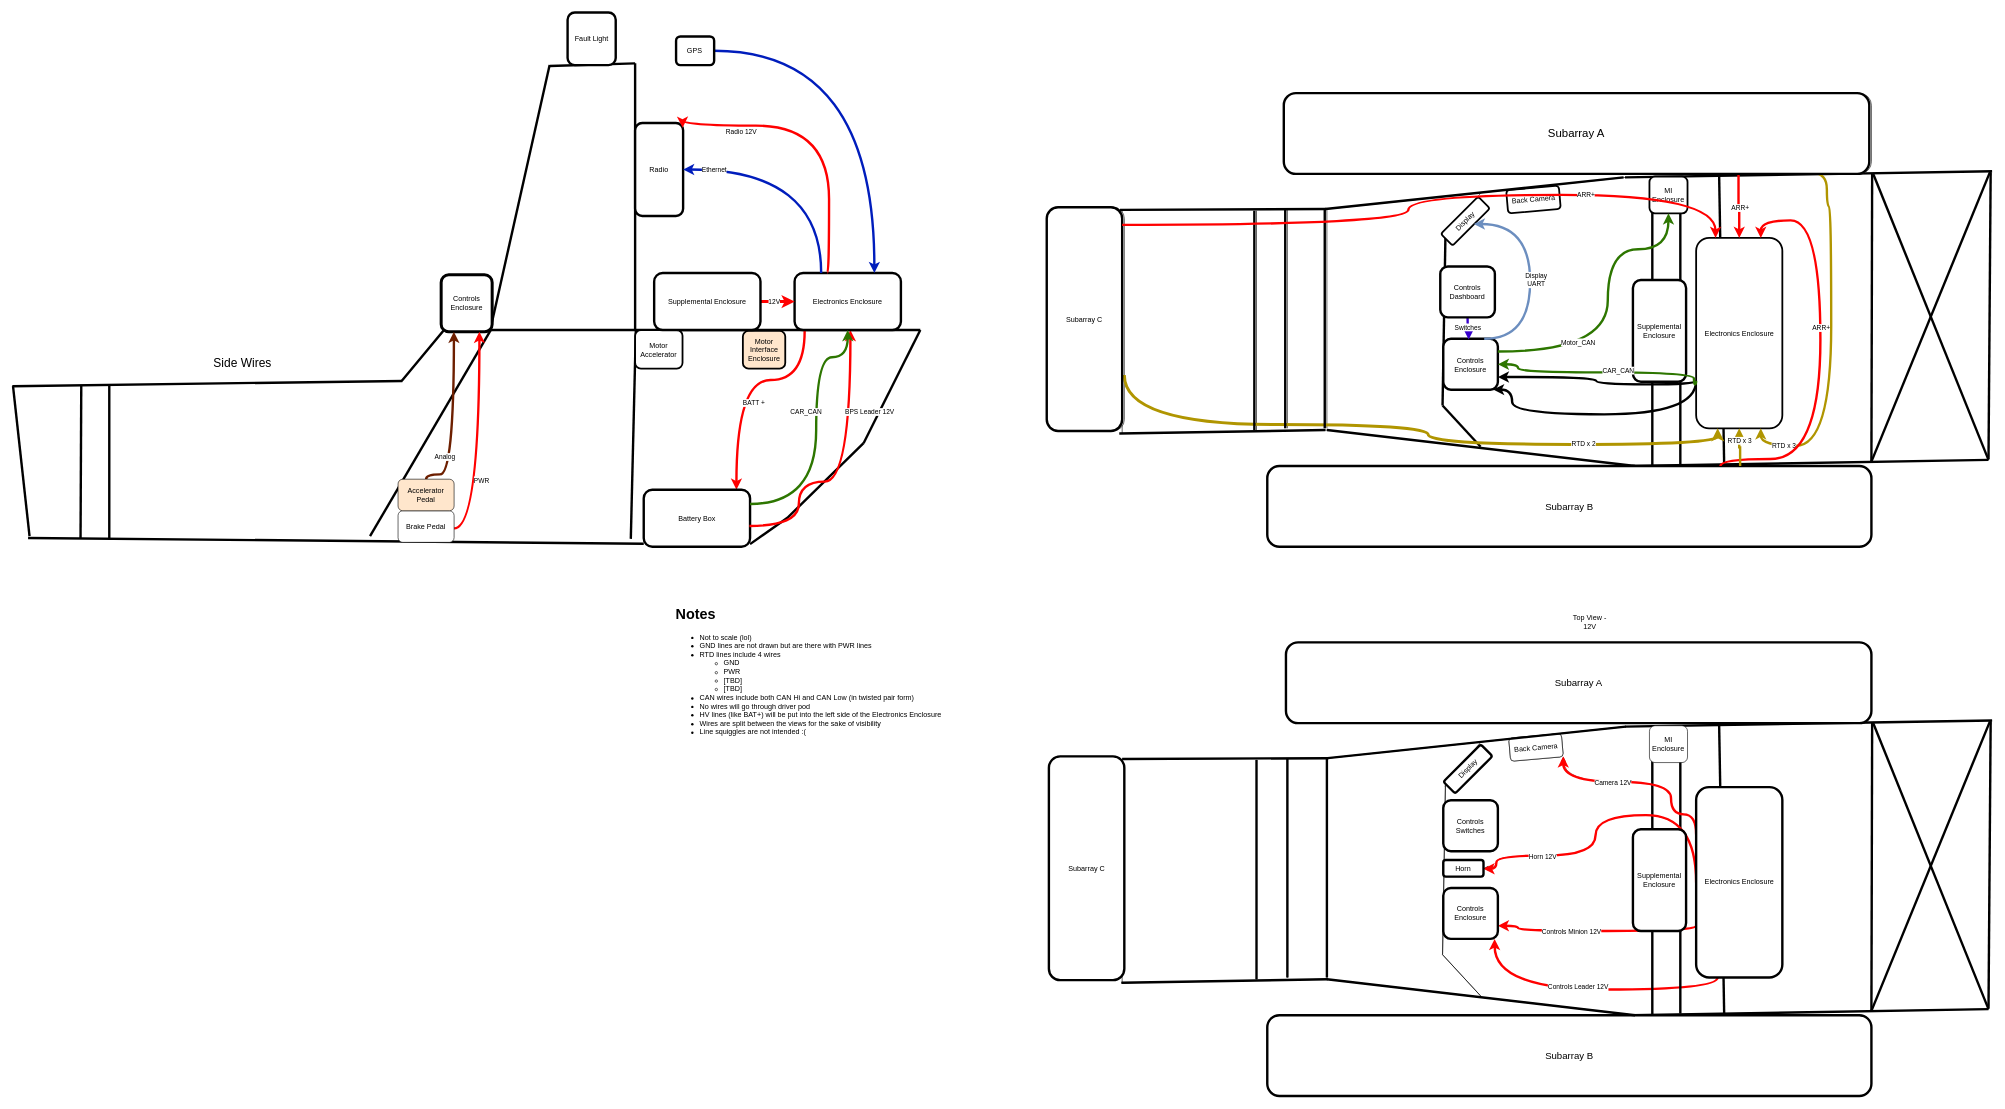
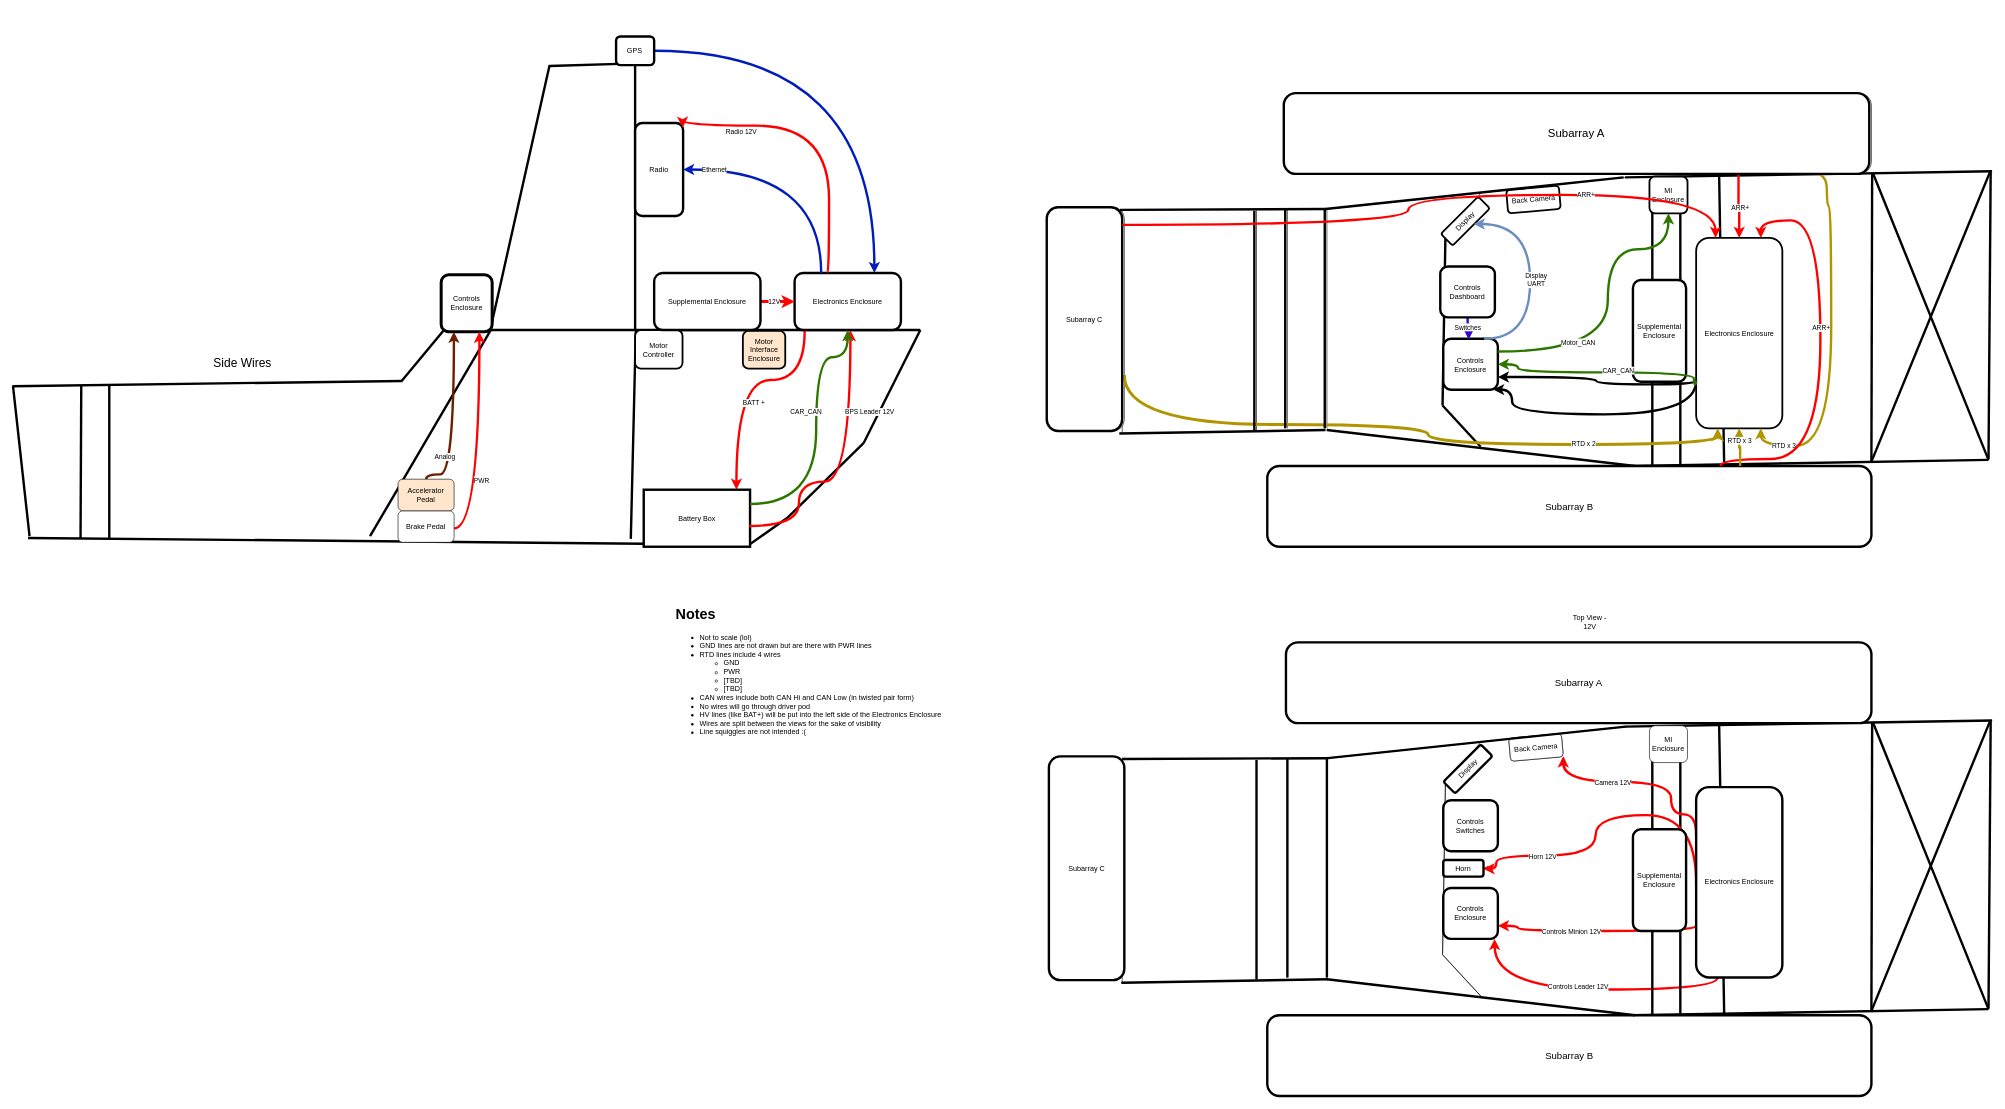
(592, 39) -> none
(695, 51) -> (635, 51)
(659, 350) -> (659, 350)
(697, 518) -> (697, 518)
